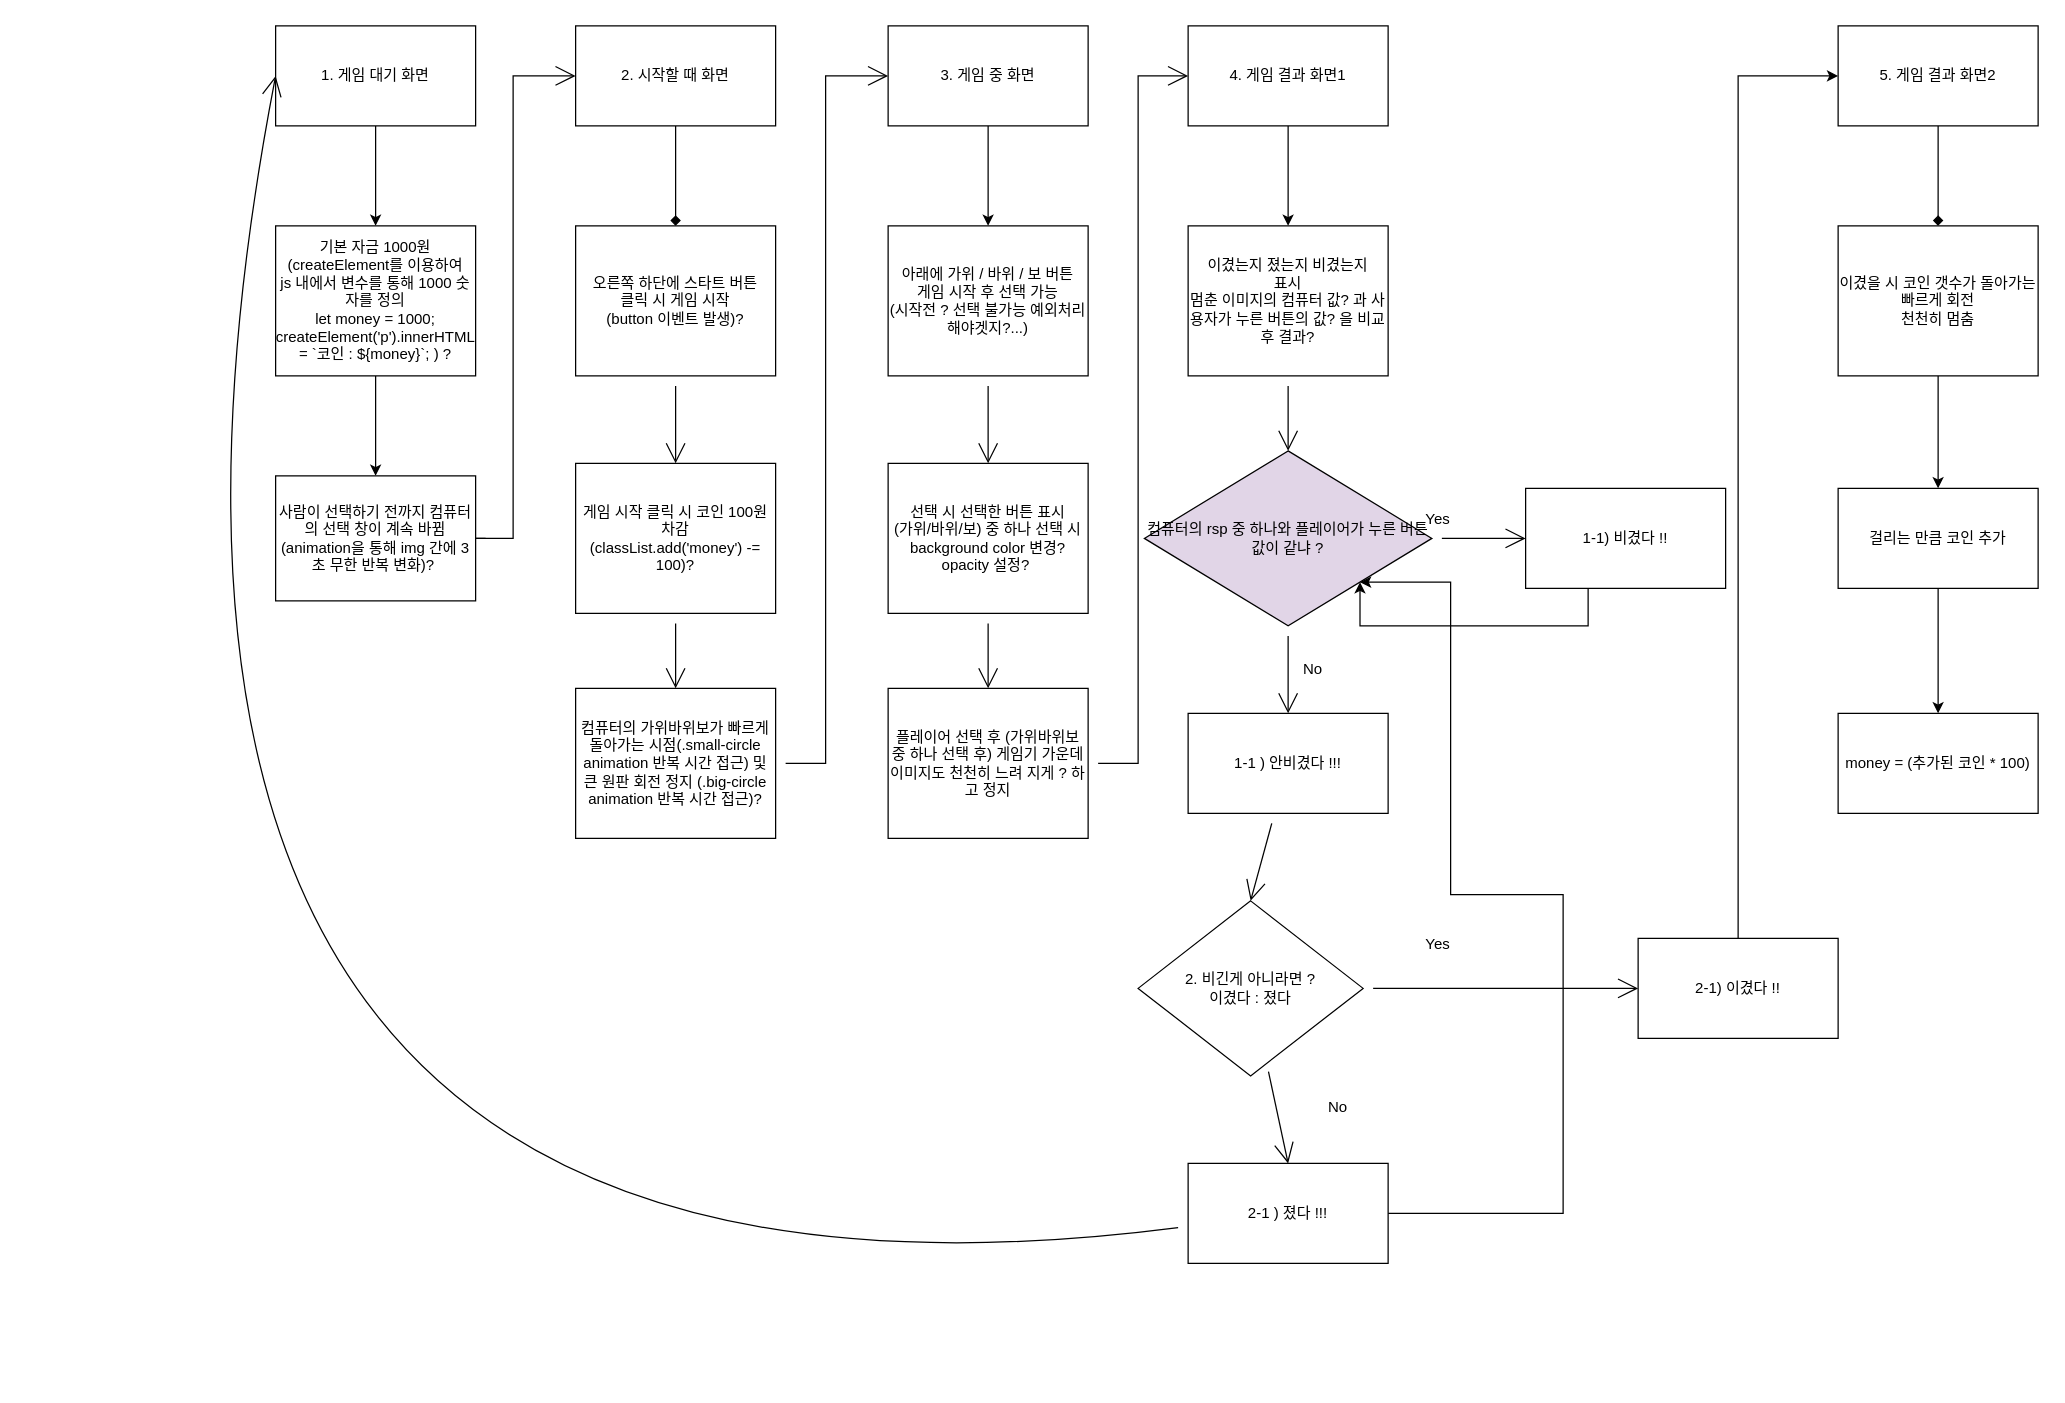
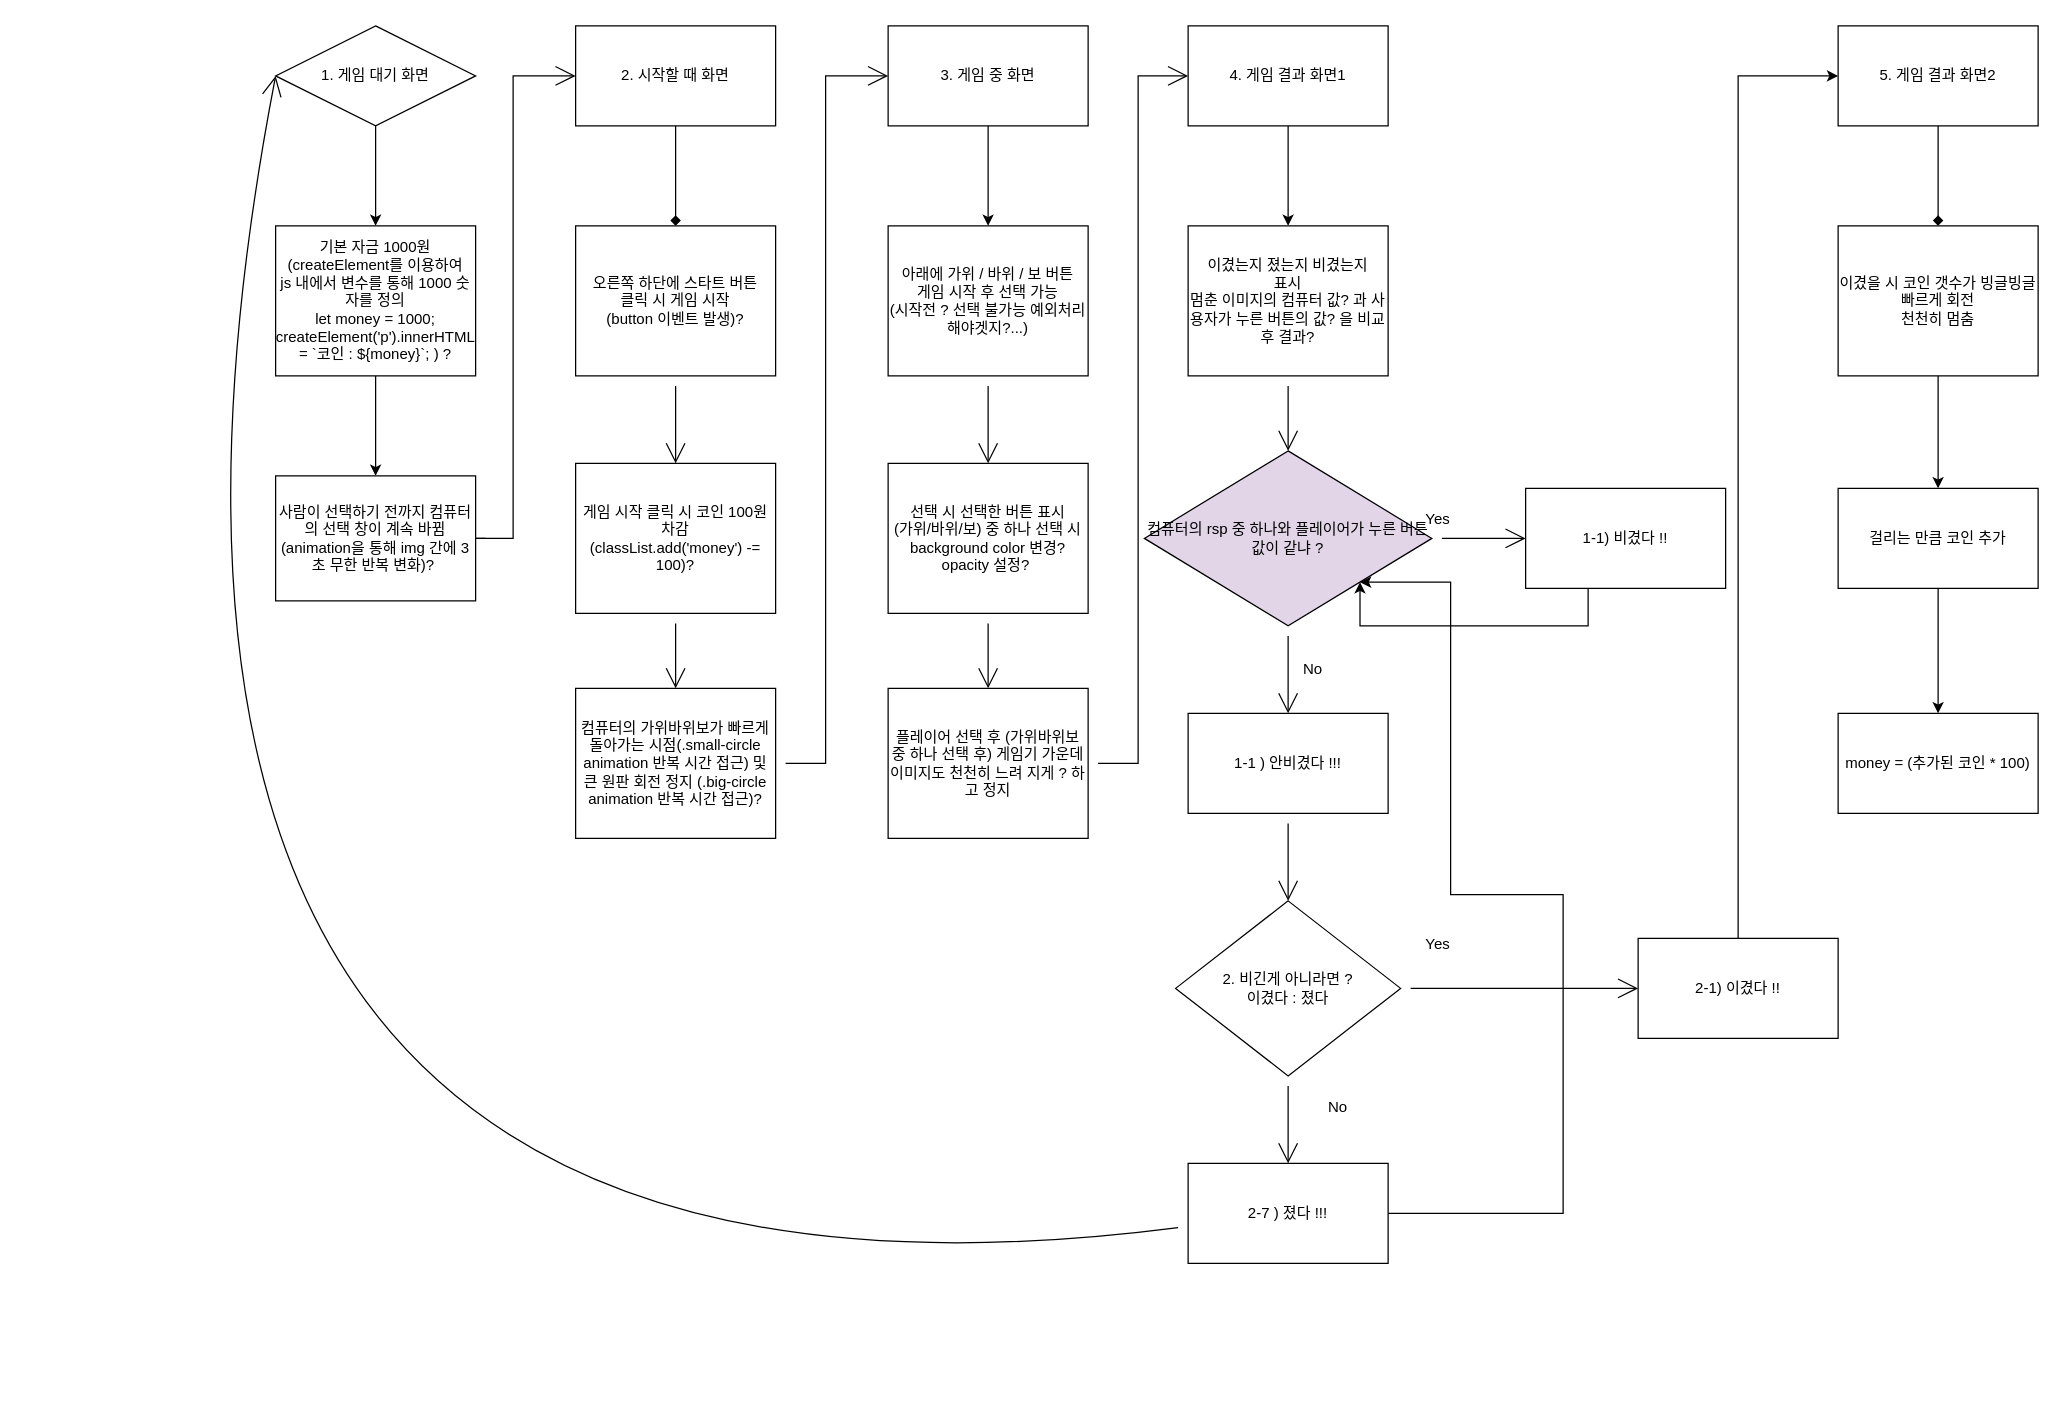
(376, 76) -> (376, 76)
(1938, 301) -> (1938, 301)
(1251, 988) -> (1288, 988)
(1288, 1213) -> (1288, 1213)
